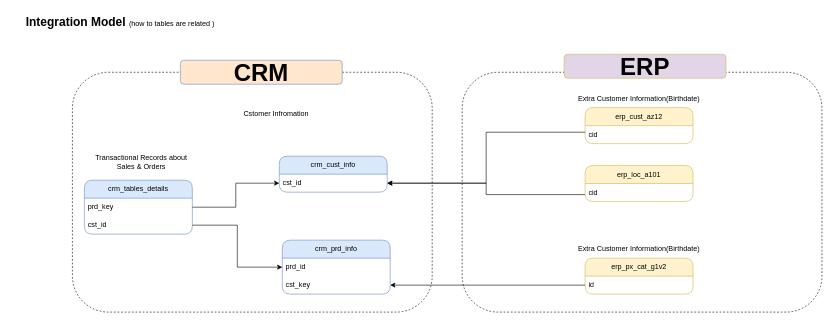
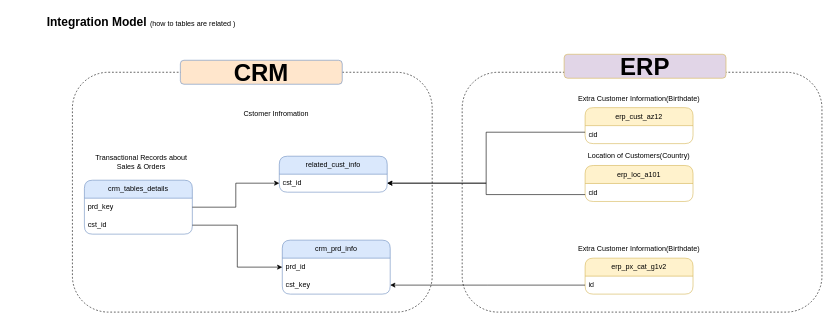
(120, 21) -> (141, 21)
none -> (639, 156)
(333, 165) -> (333, 165)
